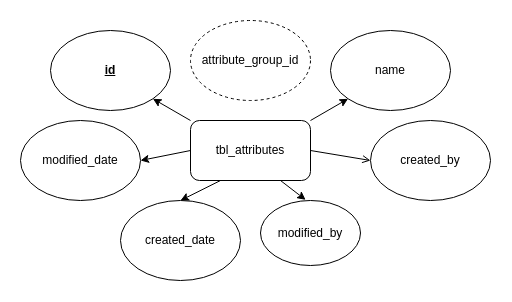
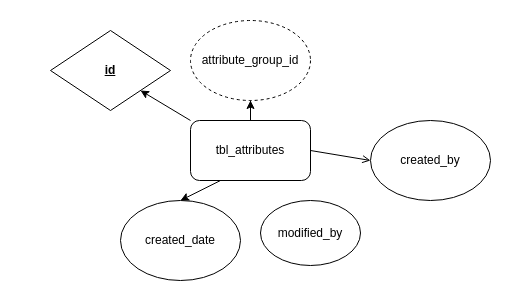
(111, 71) -> (111, 71)
(391, 71) -> none
none -> (251, 107)
(326, 111) -> none
(169, 155) -> none
(81, 161) -> none
(290, 188) -> none
